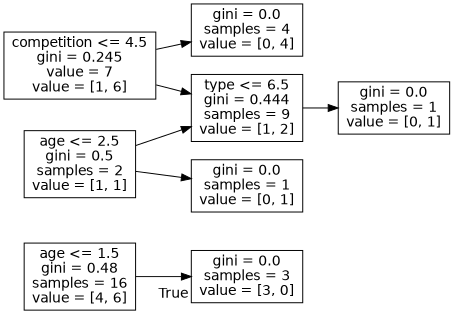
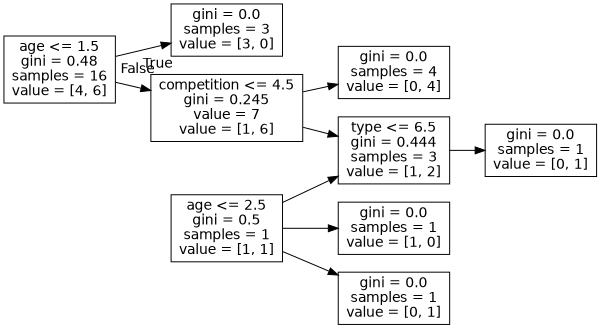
none -> (128, 85)
(247, 108) -> (394, 150)
(80, 164) -> (227, 228)
none -> (394, 228)
